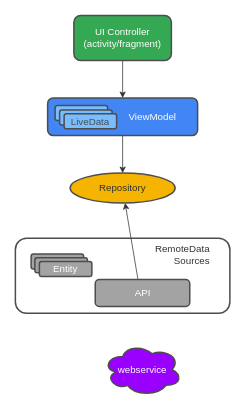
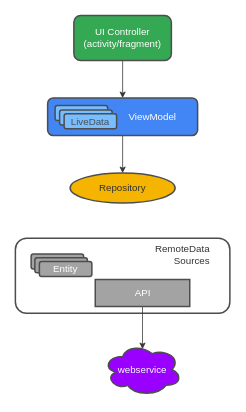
(132, 243) -> (143, 325)
(143, 293) -> (143, 293)
